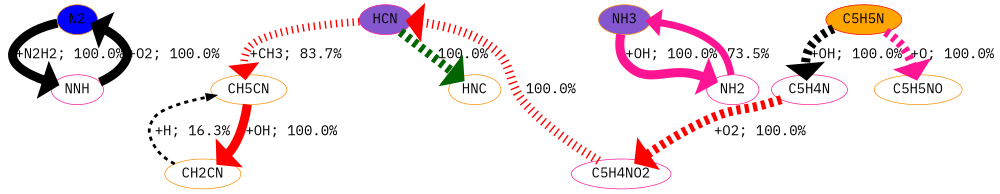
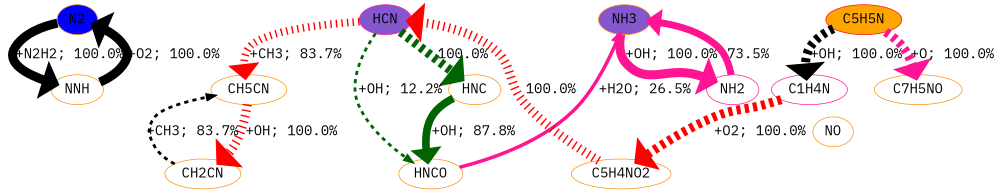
(77, 90) -> (77, 90)
(809, 90) -> (809, 90)
(918, 90) -> (918, 90)
(193, 132) -> (193, 132)
(241, 132) -> (241, 132)
none -> (833, 132)
none -> (431, 174)
(621, 174) -> (621, 174)
